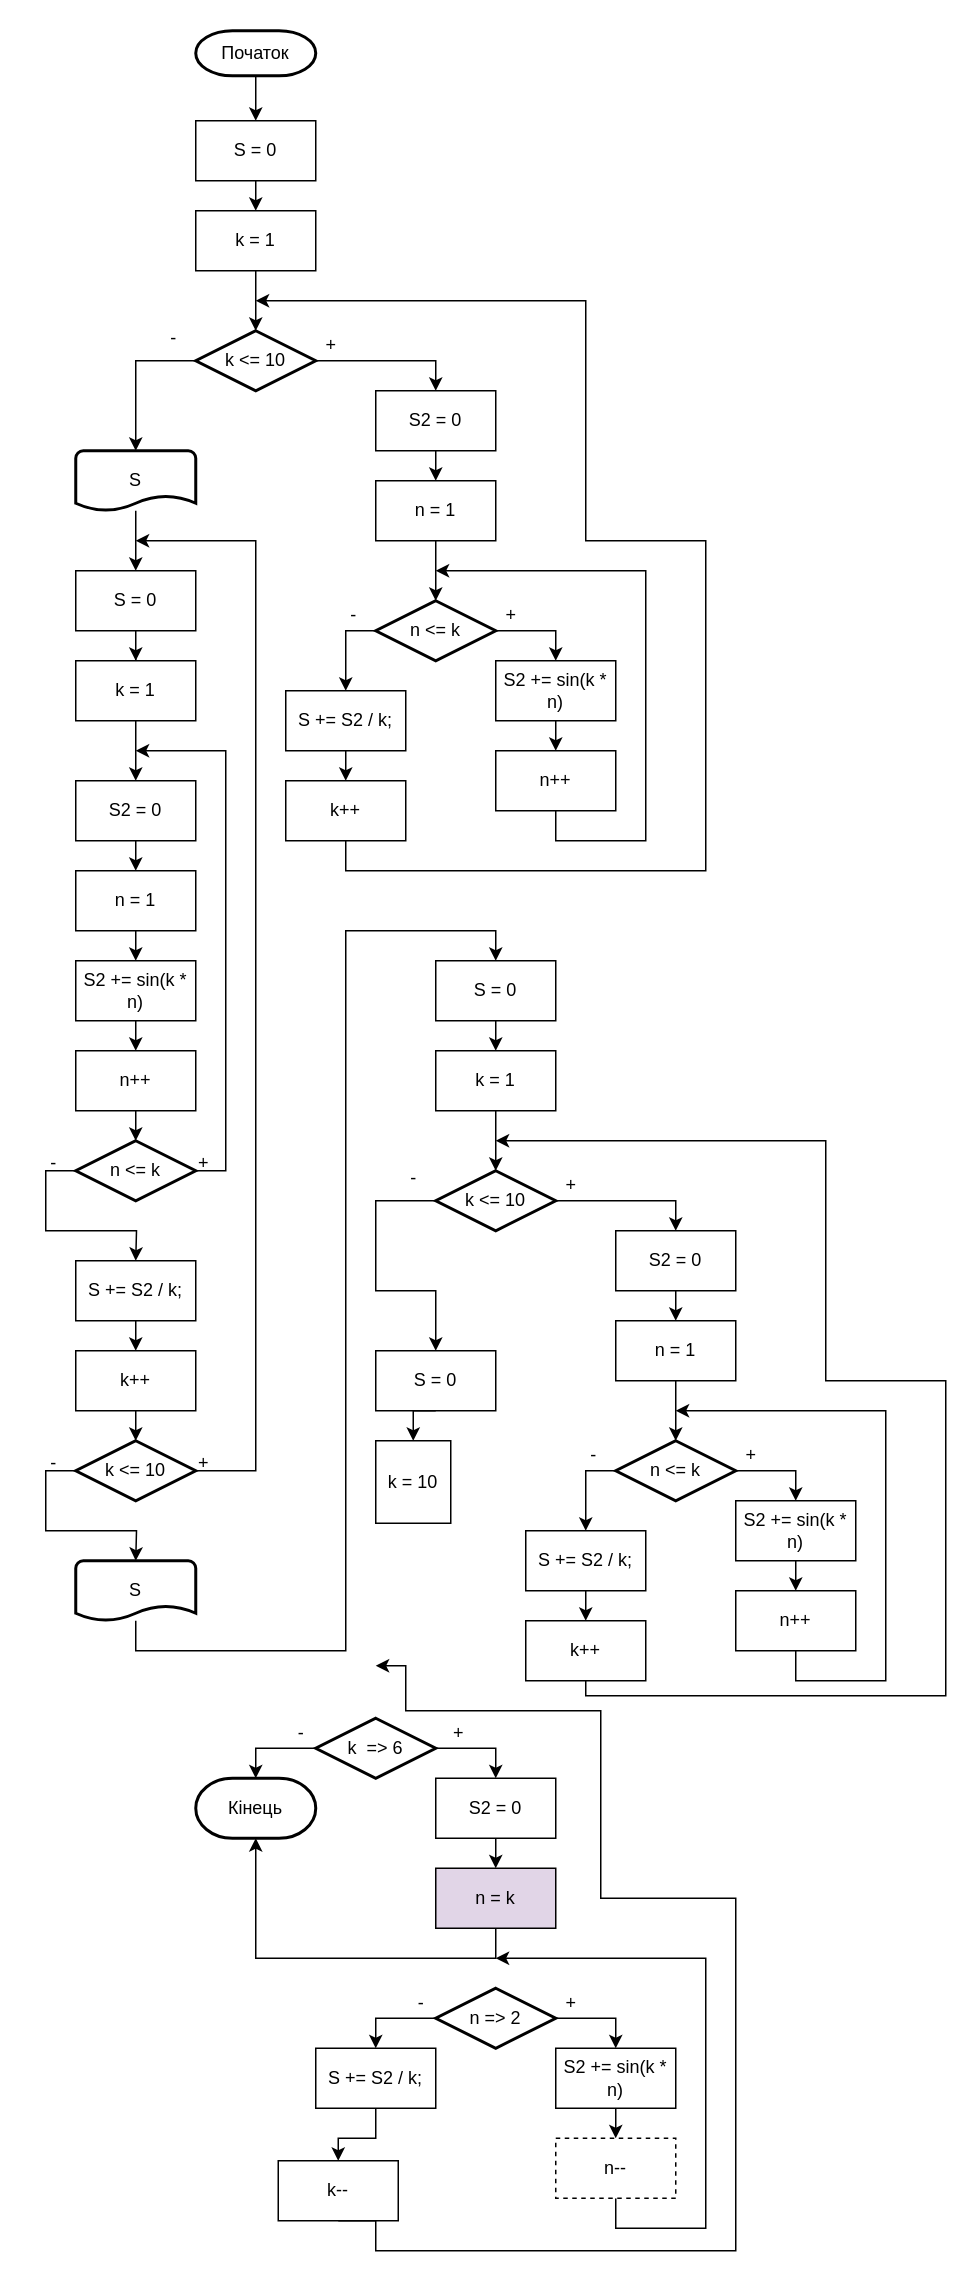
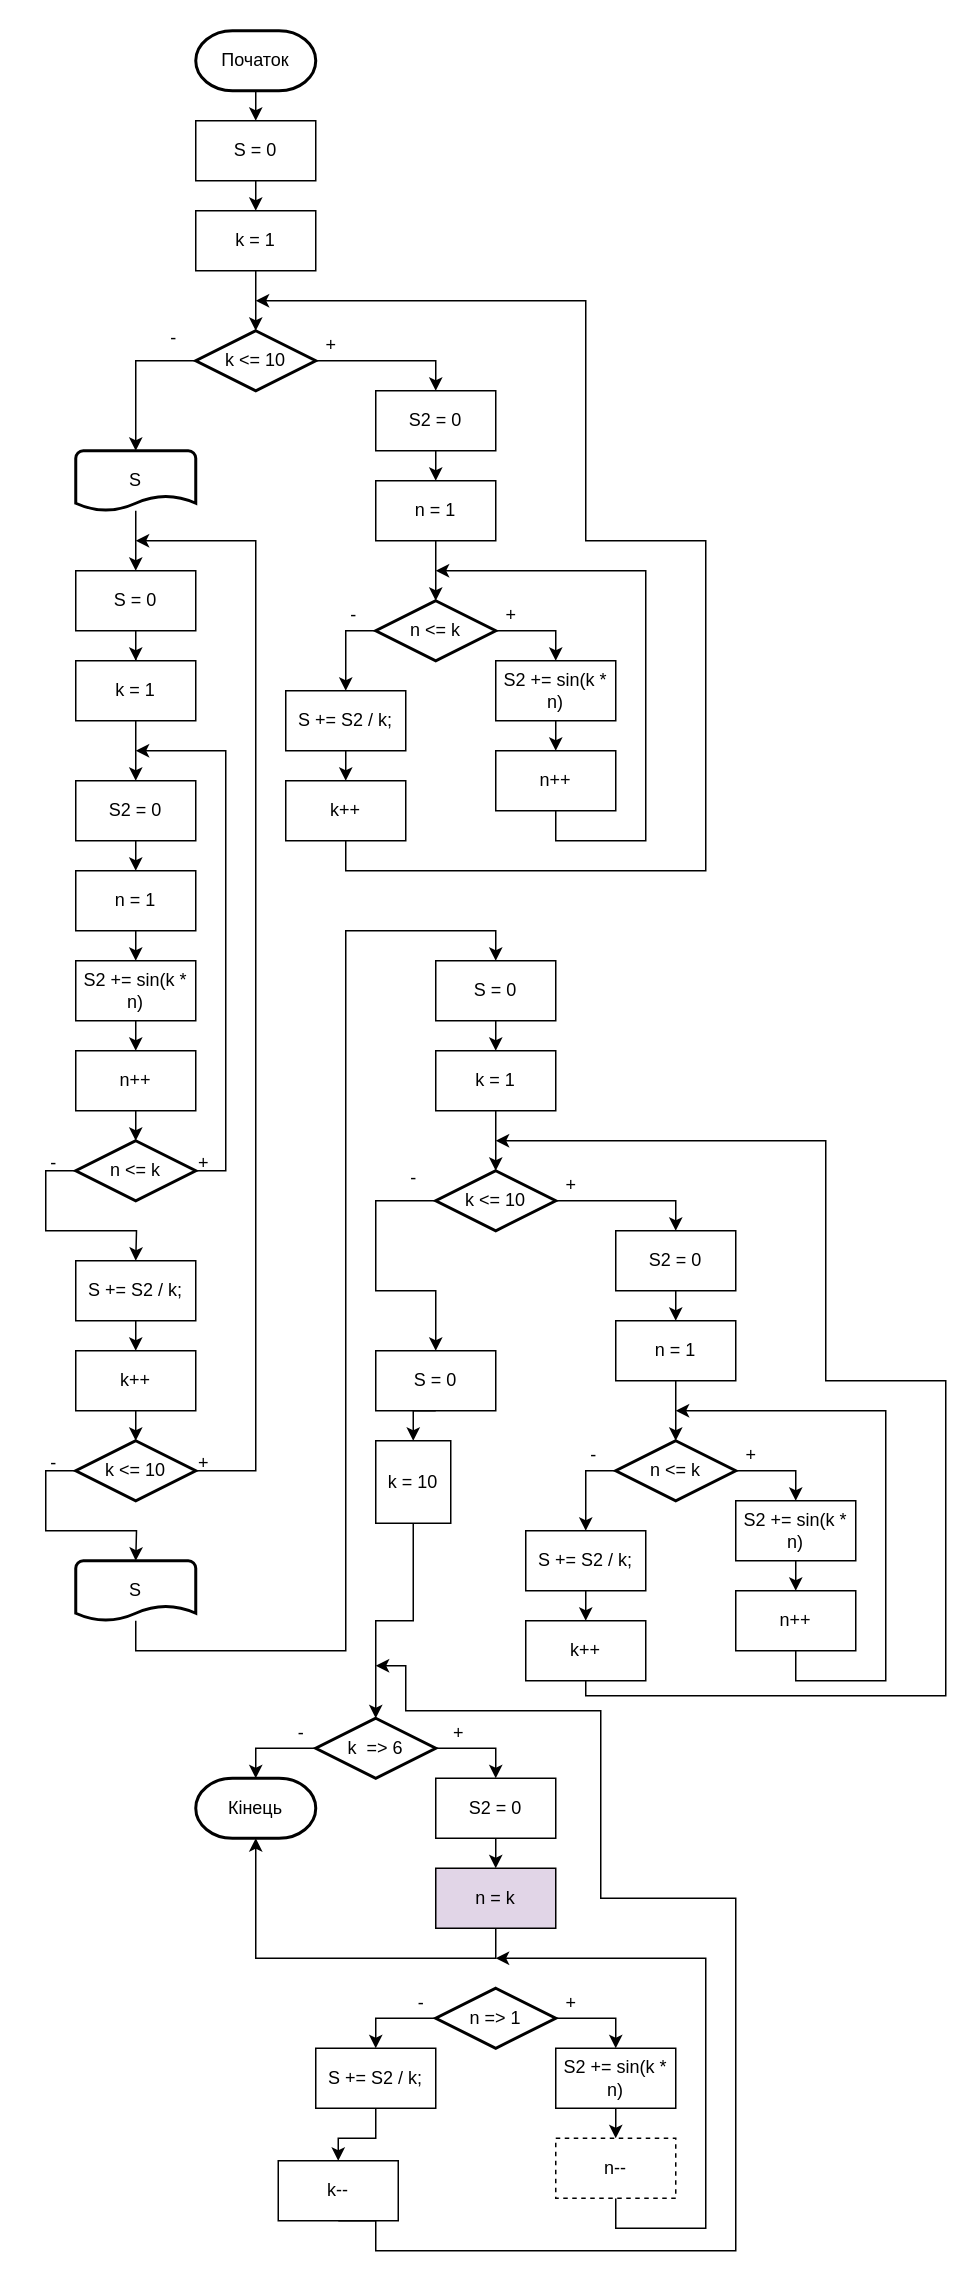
(256, 53) -> (256, 61)
none -> (400, 1621)
(496, 2018) -> (496, 2018)
